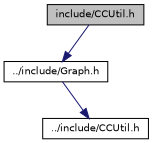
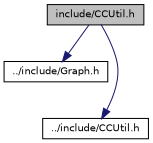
(73, 96) -> (118, 66)
